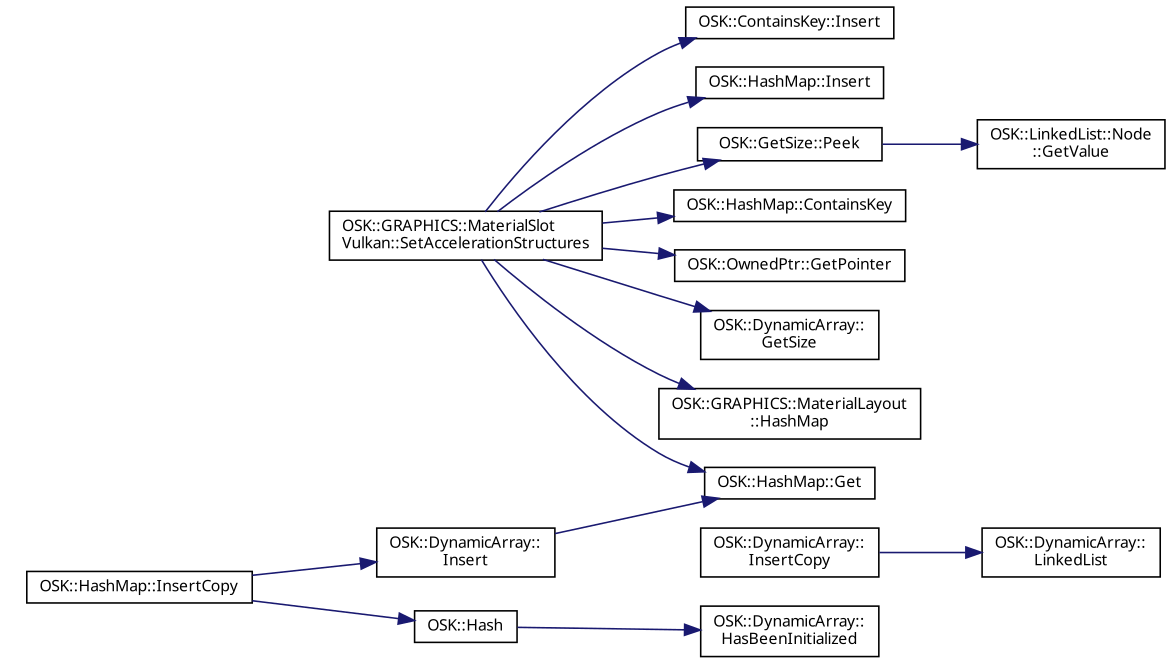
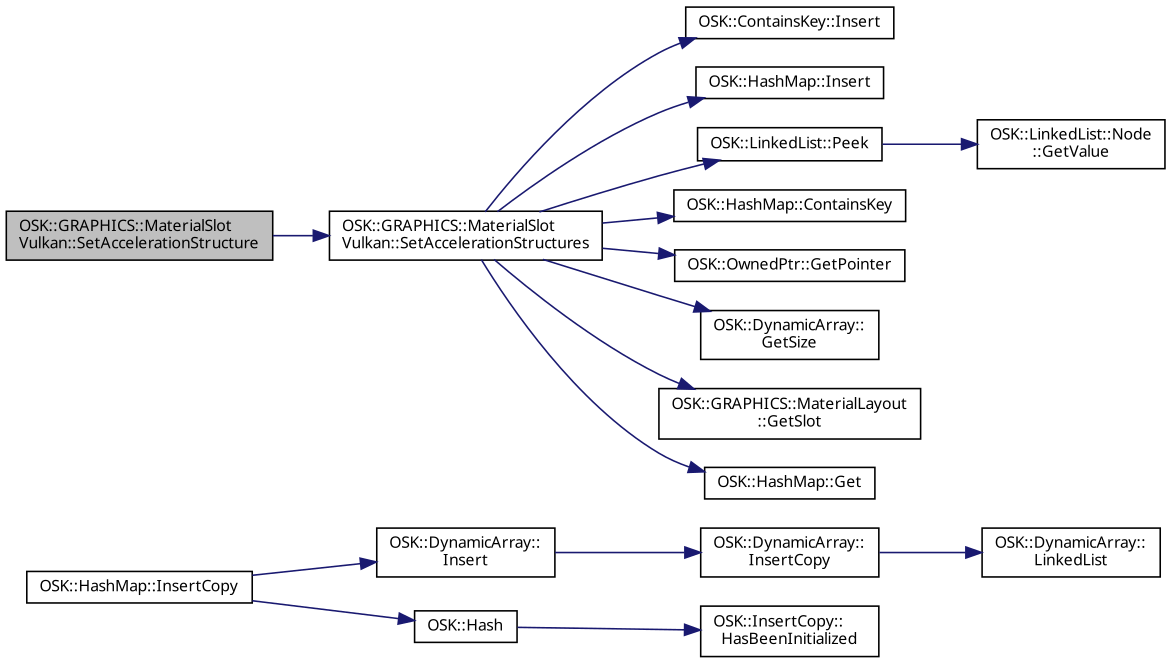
(790, 144) -> (790, 144)
none -> (140, 236)
(790, 414) -> (790, 414)
(629, 518) -> (620, 553)
(790, 631) -> (790, 631)
